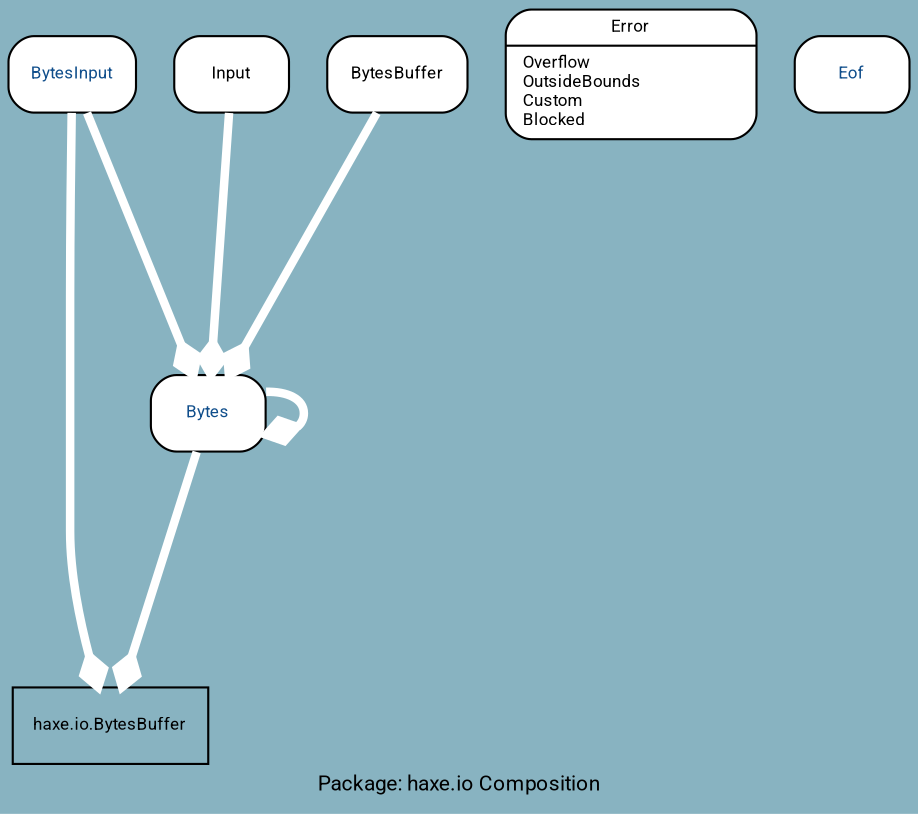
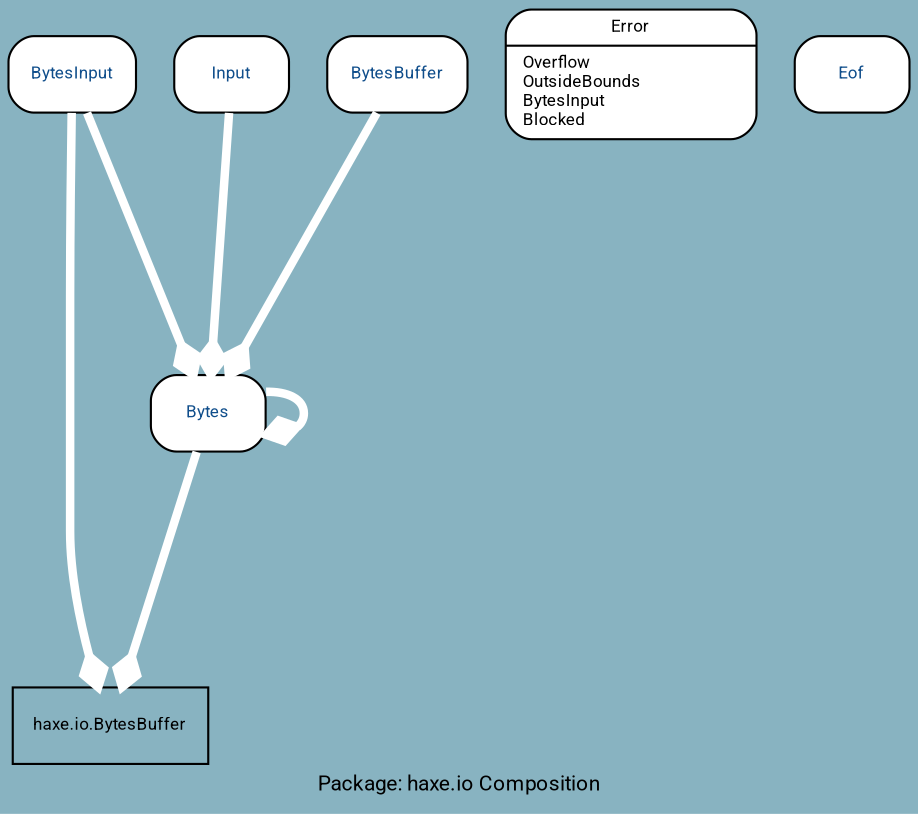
(232, 74) -> (232, 74)
(397, 74) -> (397, 74)
(552, 101) -> (564, 101)
